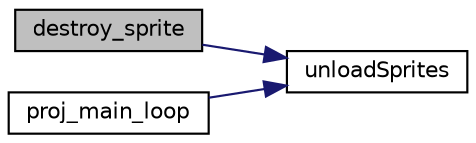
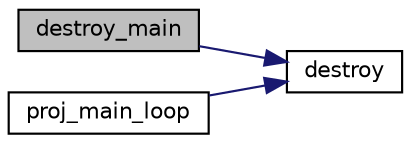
(109, 30) -> (109, 30)
(377, 72) -> (345, 72)
